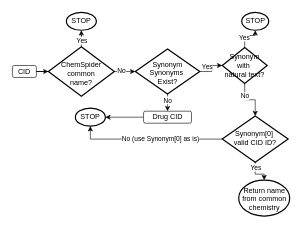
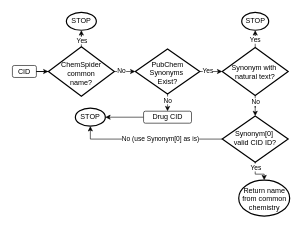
(245, 66) -> (255, 72)
(168, 73) -> (168, 73)
